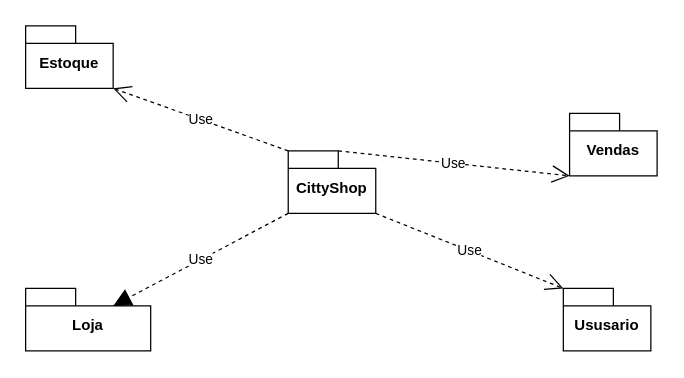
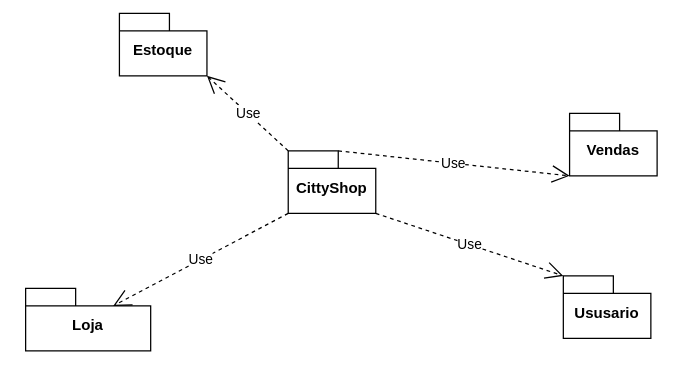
(69, 57) -> (163, 44)
(130, 296) -> (124, 300)
(607, 319) -> (607, 307)
